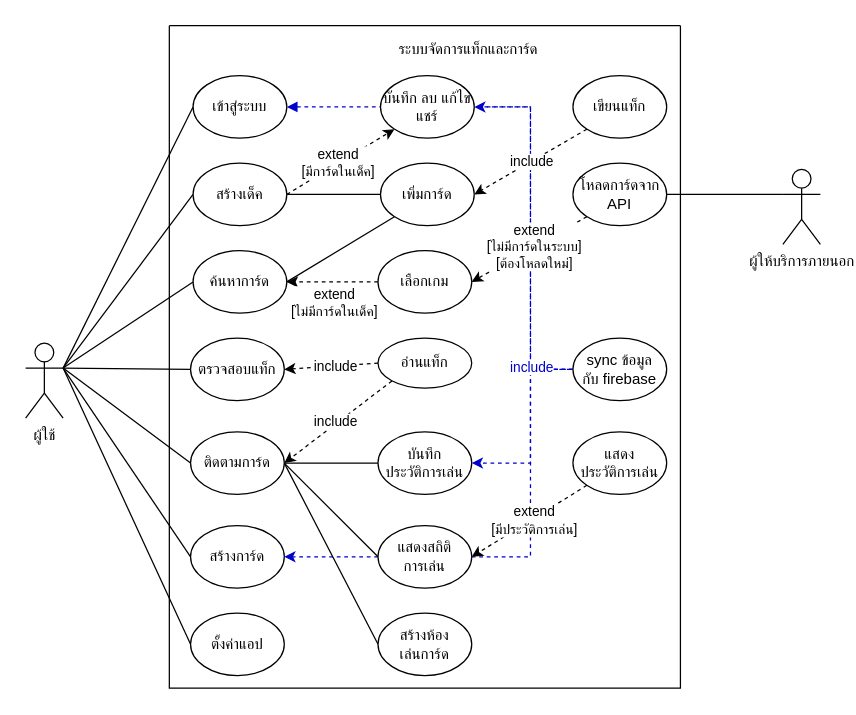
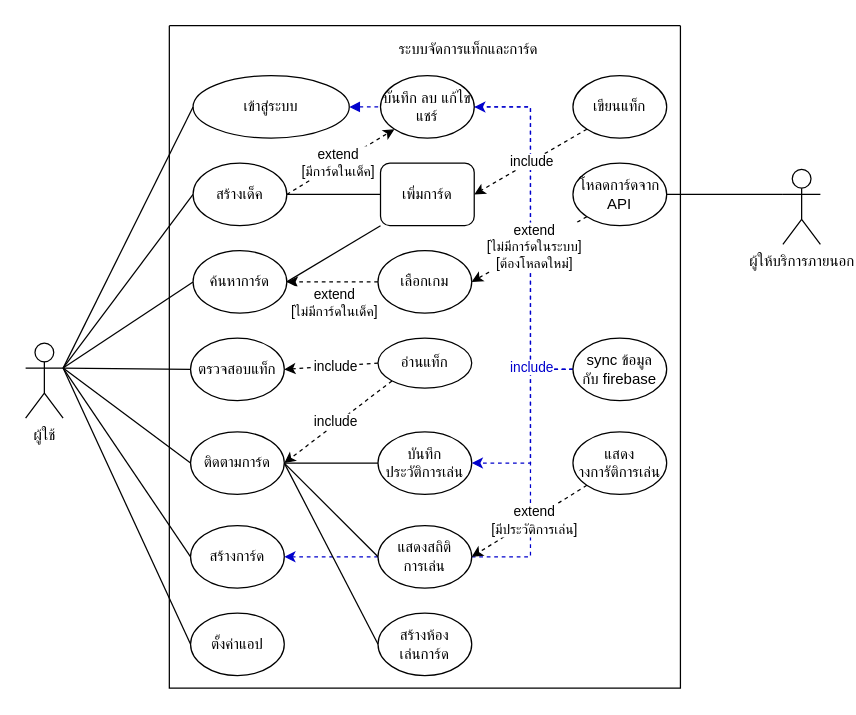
(240, 107) -> (271, 107)
(428, 194) -> (428, 194)
(620, 463) -> (620, 463)
